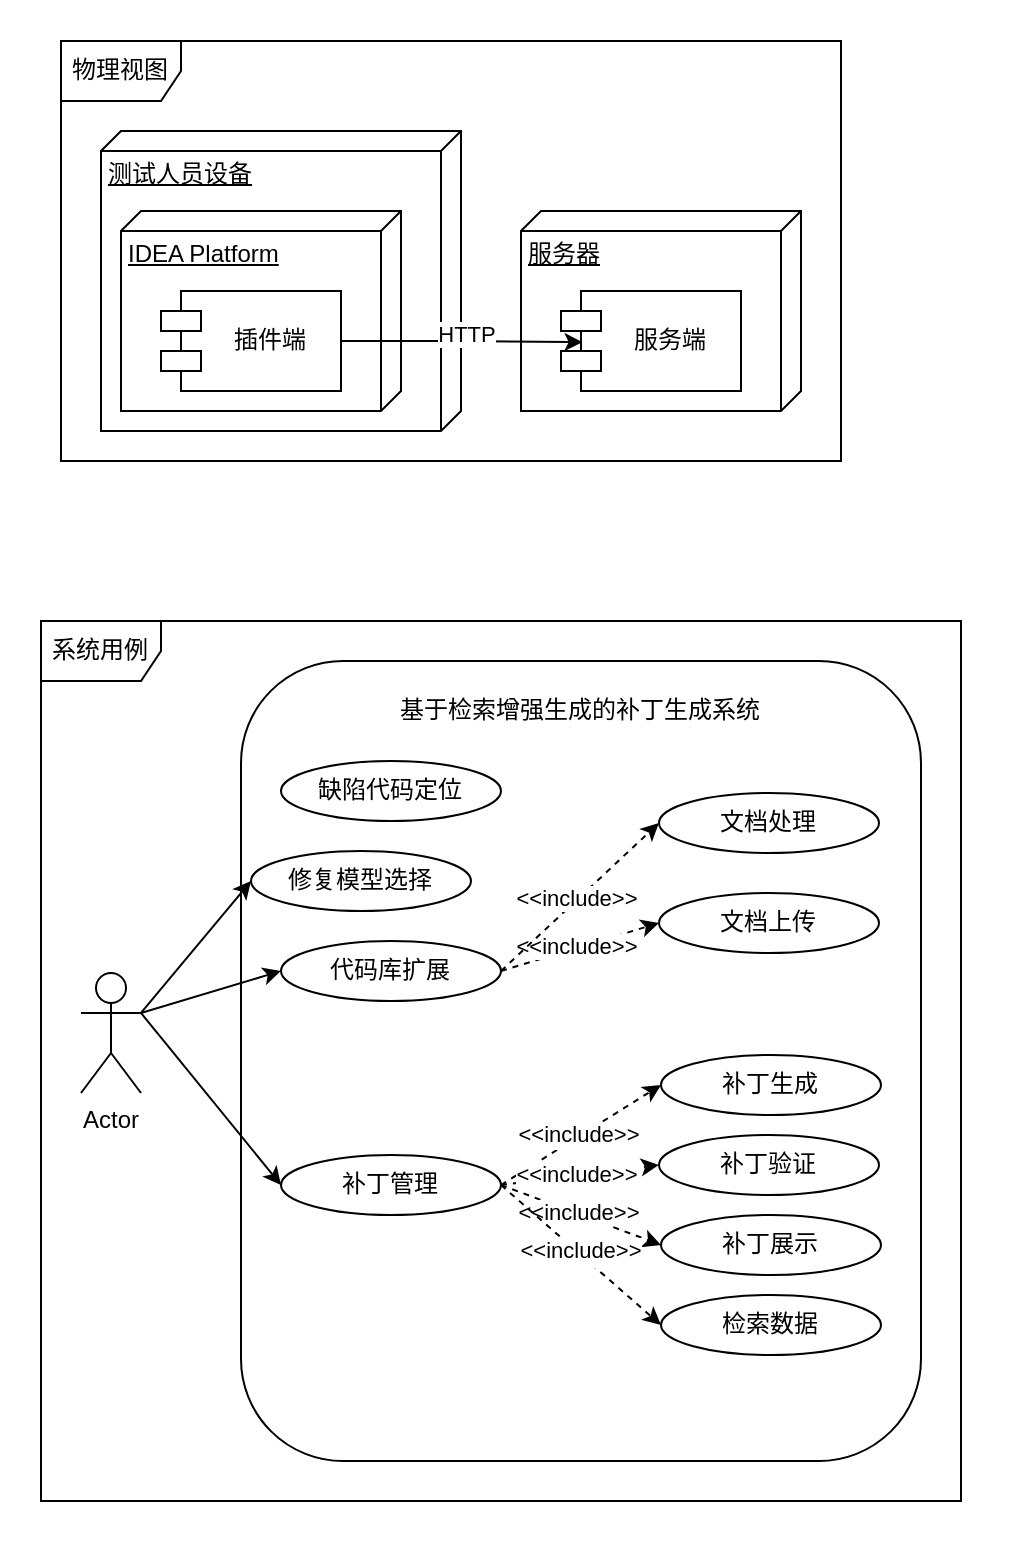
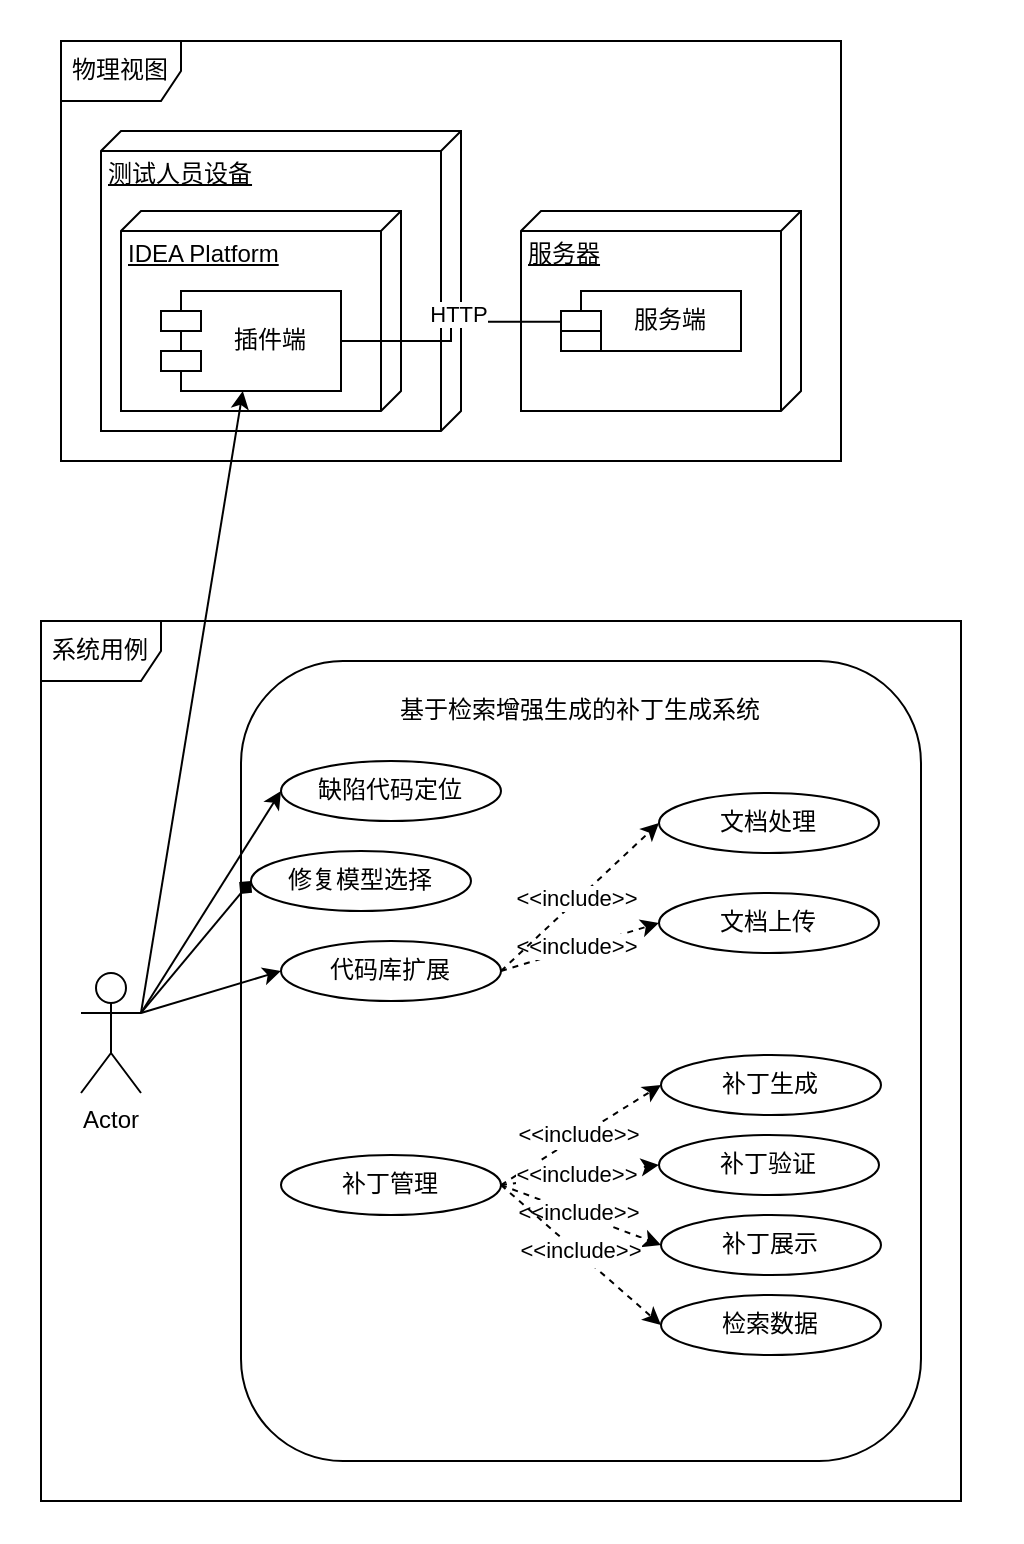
(651, 341) -> (651, 321)
(241, 893) -> (240, 894)
none -> (214, 898)
(208, 1095) -> (192, 703)
